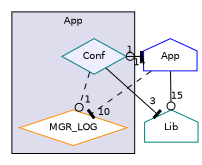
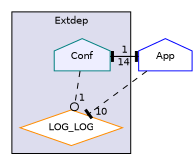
(73, 21) -> (71, 21)
(94, 56) -> (82, 56)
(139, 56) -> (127, 56)
(73, 128) -> (71, 128)
(171, 128) -> none
